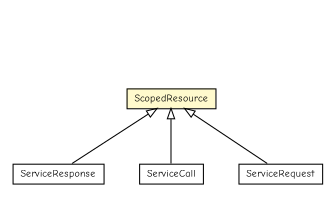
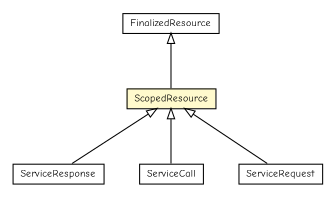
none -> (171, 23)
